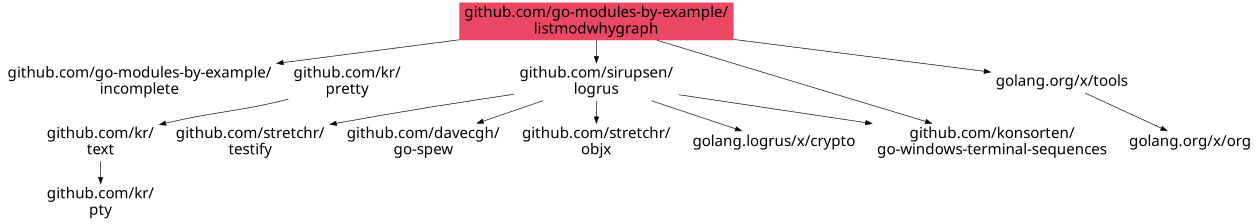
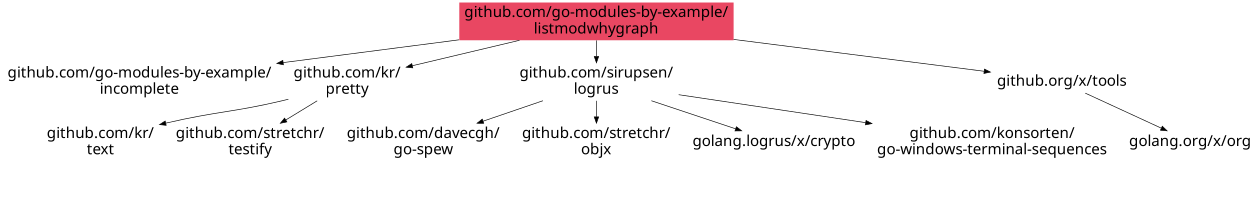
(791, 81) -> (466, 53)
(1062, 82) -> (1062, 82)
(425, 108) -> (302, 110)
(101, 203) -> none
